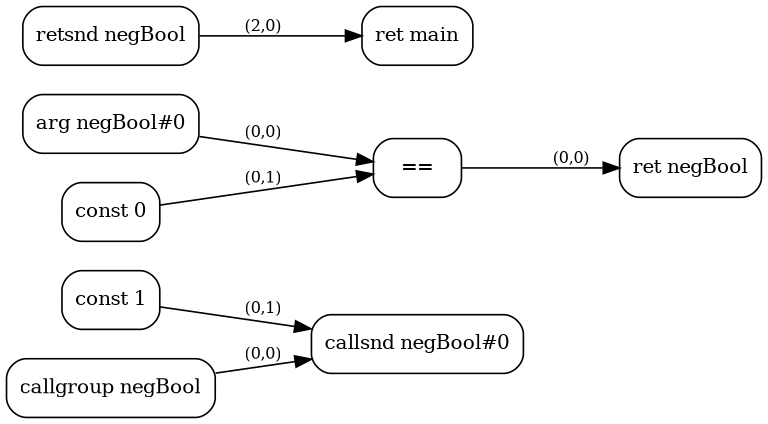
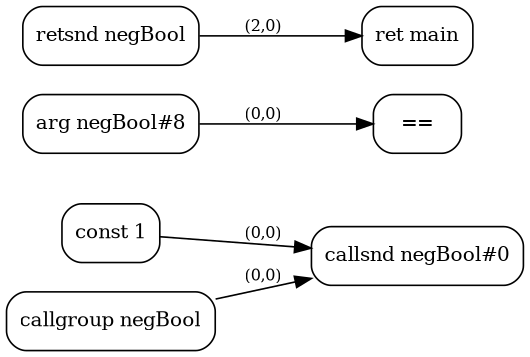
(111, 124) -> (111, 124)
(691, 168) -> none
(111, 212) -> none
(263, 309) -> (263, 234)
